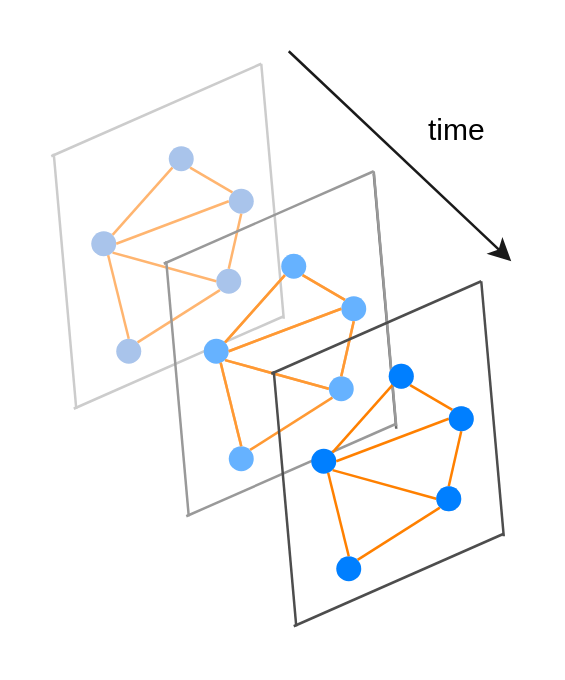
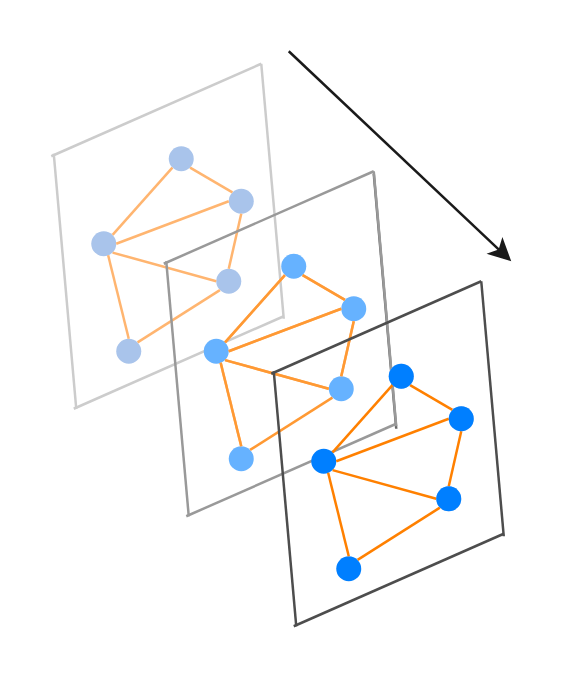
(455, 131) -> none
